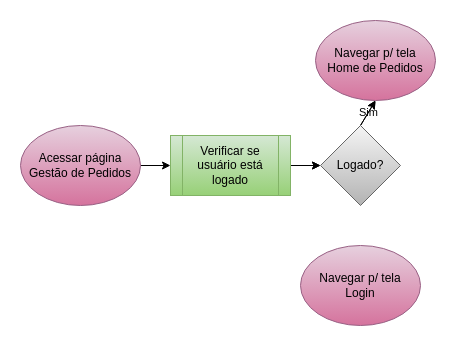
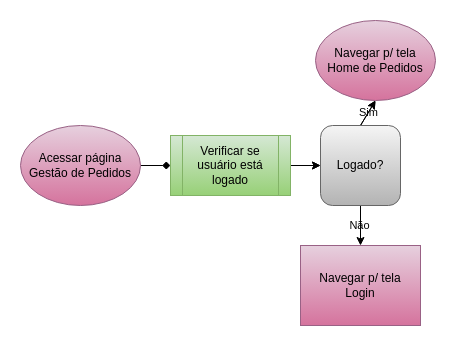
(162, 166) -> (161, 166)
(361, 166) -> (361, 166)
none -> (361, 222)
(361, 286) -> (361, 286)
